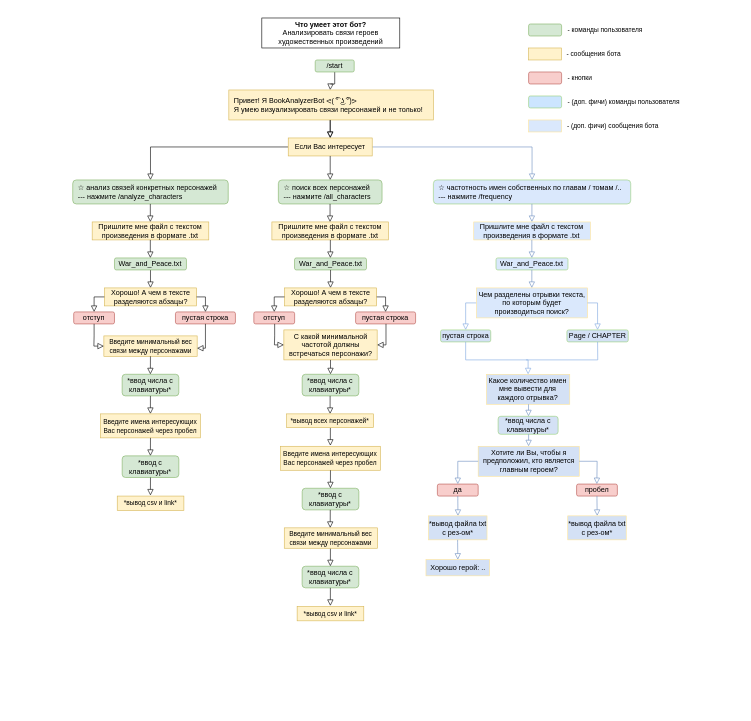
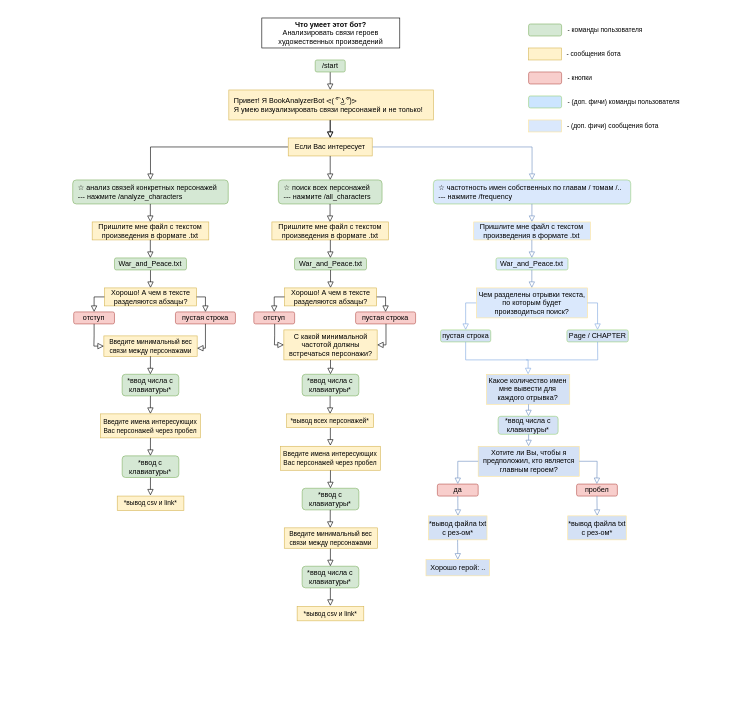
(335, 66) -> (330, 66)
